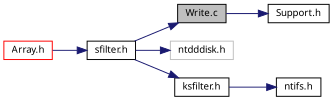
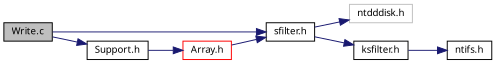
(152, 34) -> (154, 32)
none -> (161, 50)
